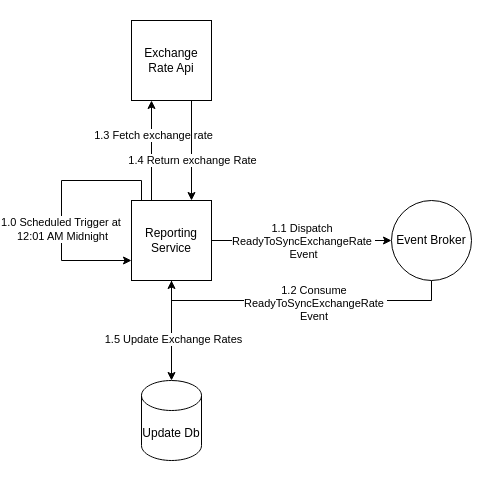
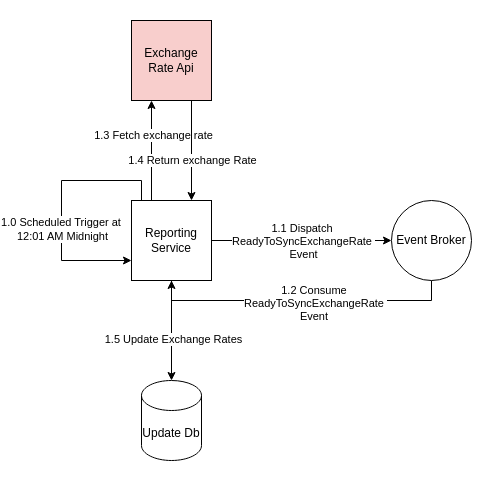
(172, 61) -> (172, 61)
